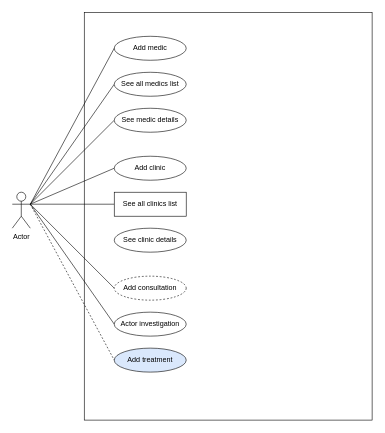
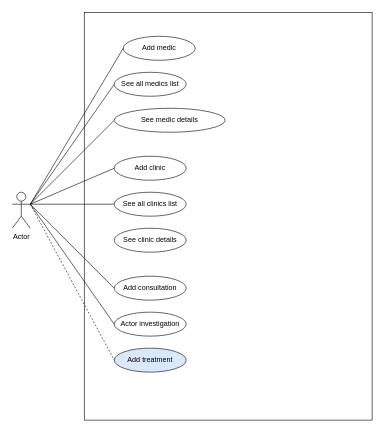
(150, 48) -> (159, 48)
(150, 120) -> (170, 120)
(150, 204) -> (150, 204)
(150, 288) -> (150, 288)
